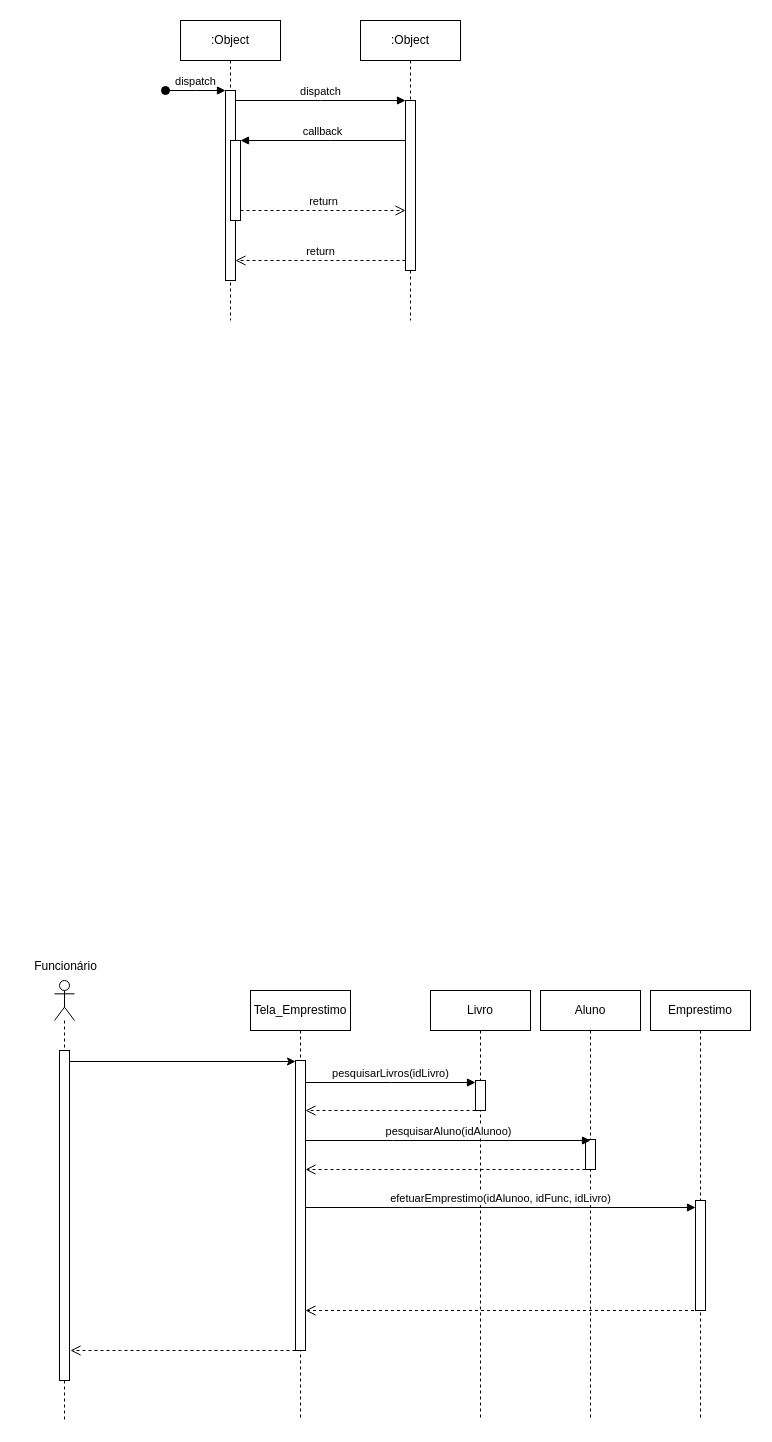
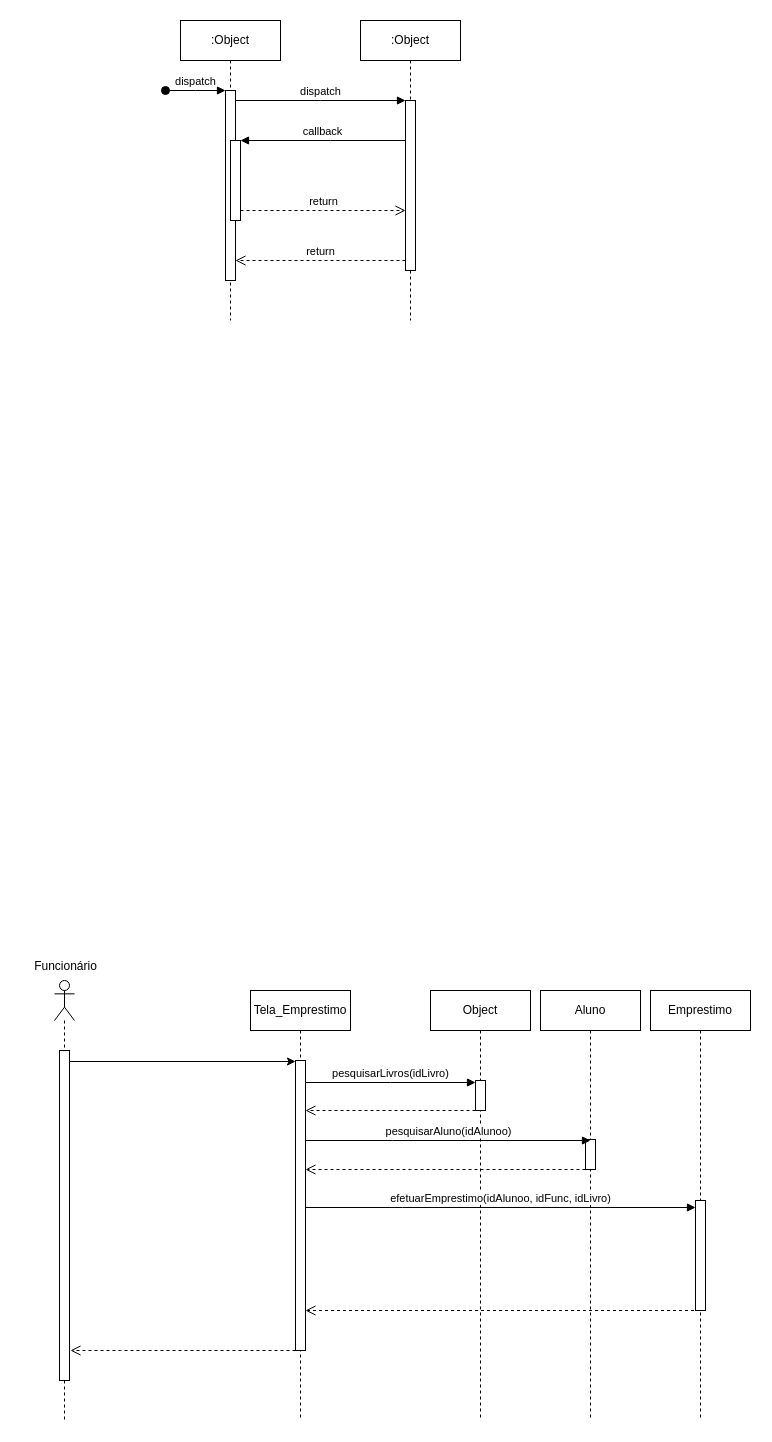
(481, 1011) -> (481, 1011)
